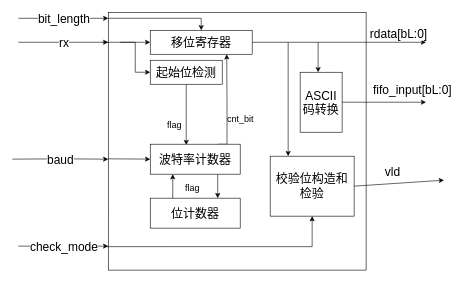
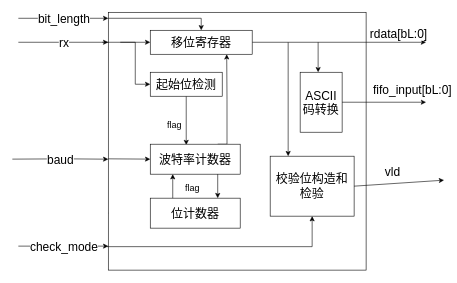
(186, 72) -> (186, 84)
(240, 117) -> none
